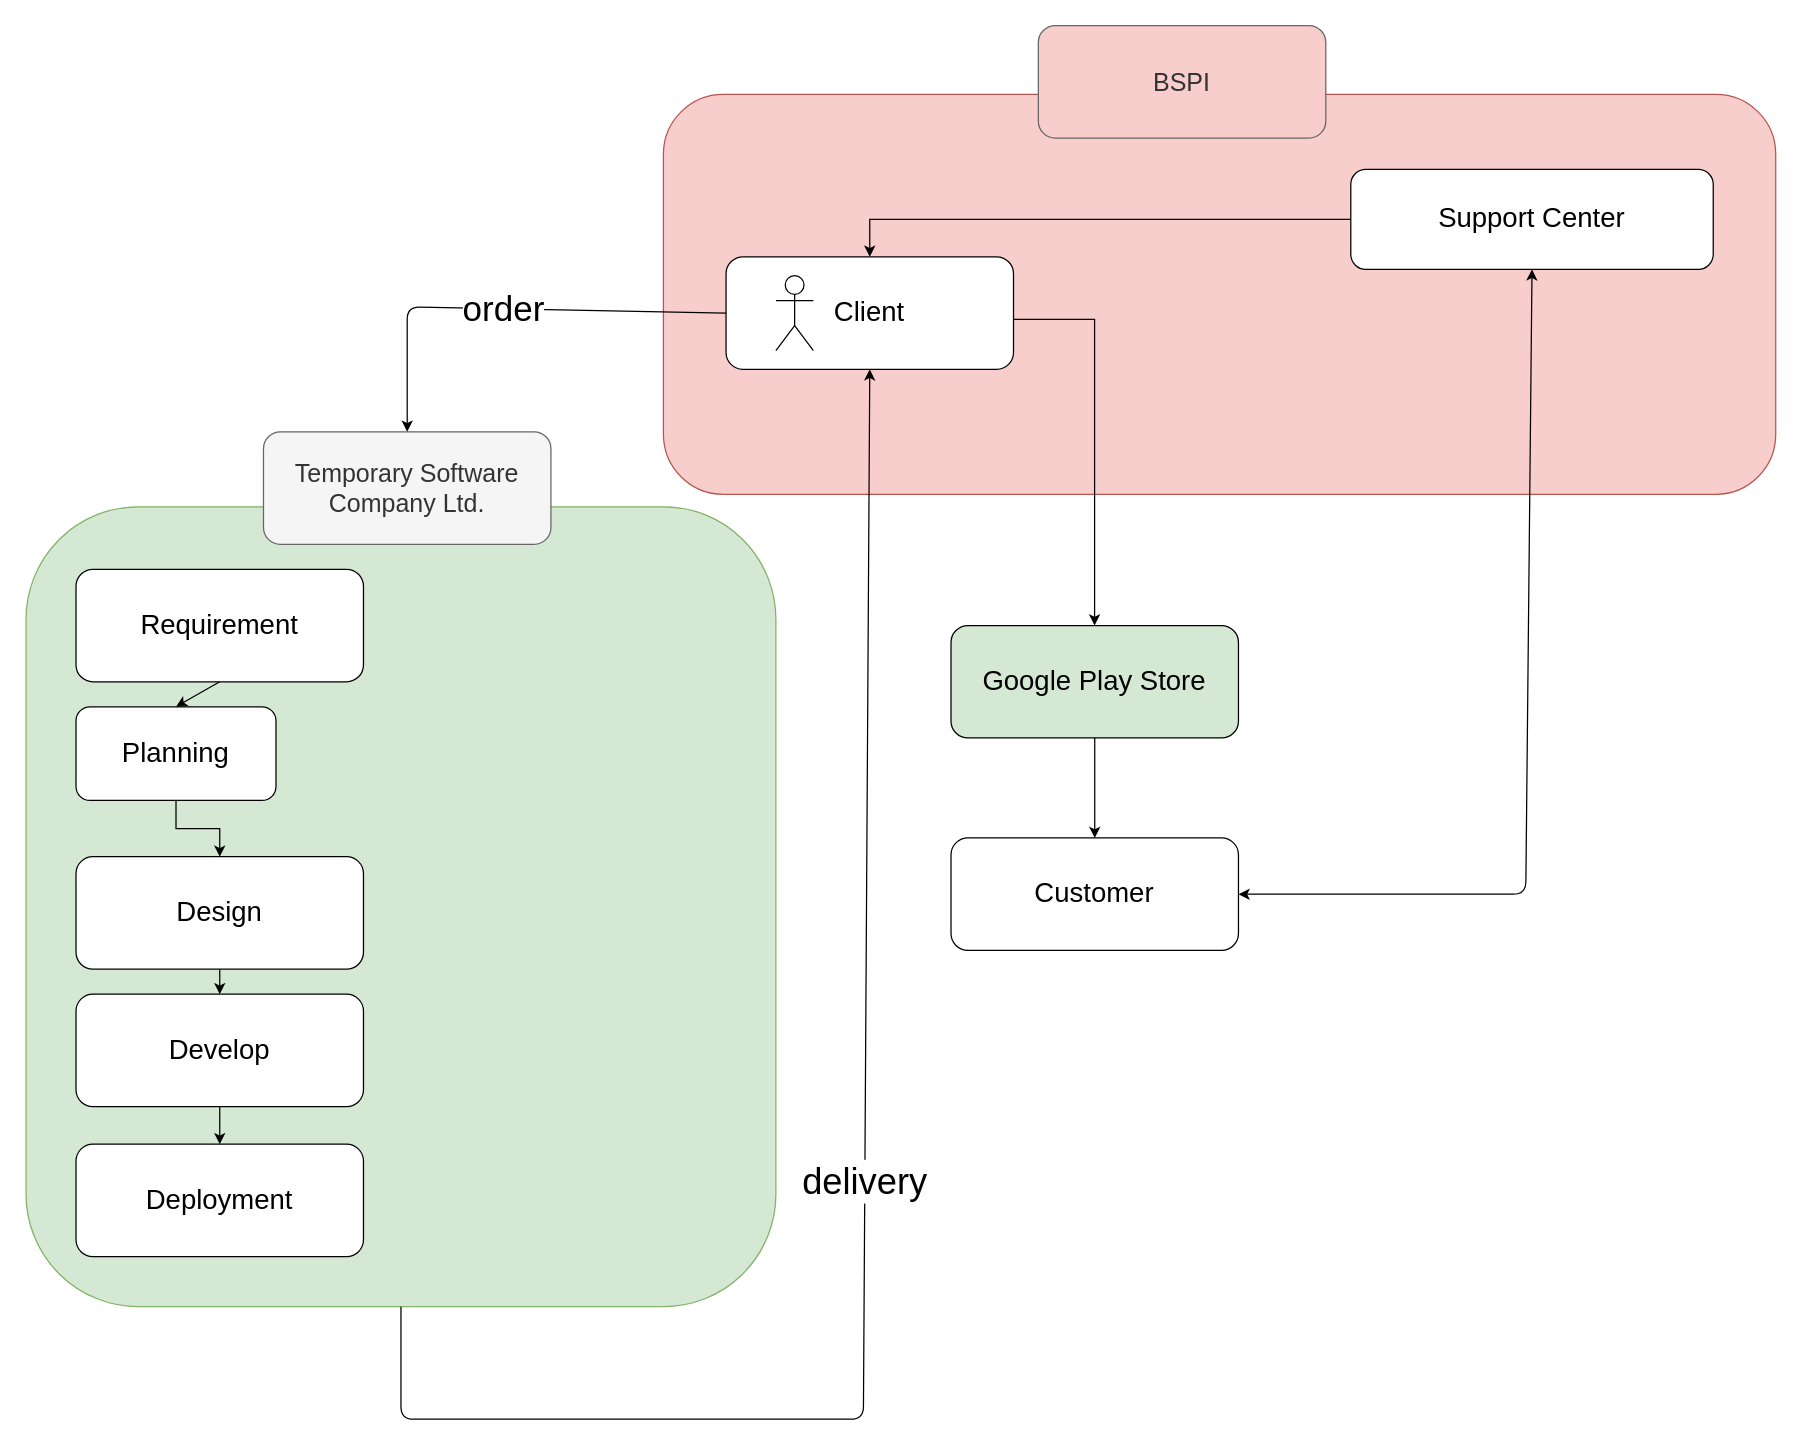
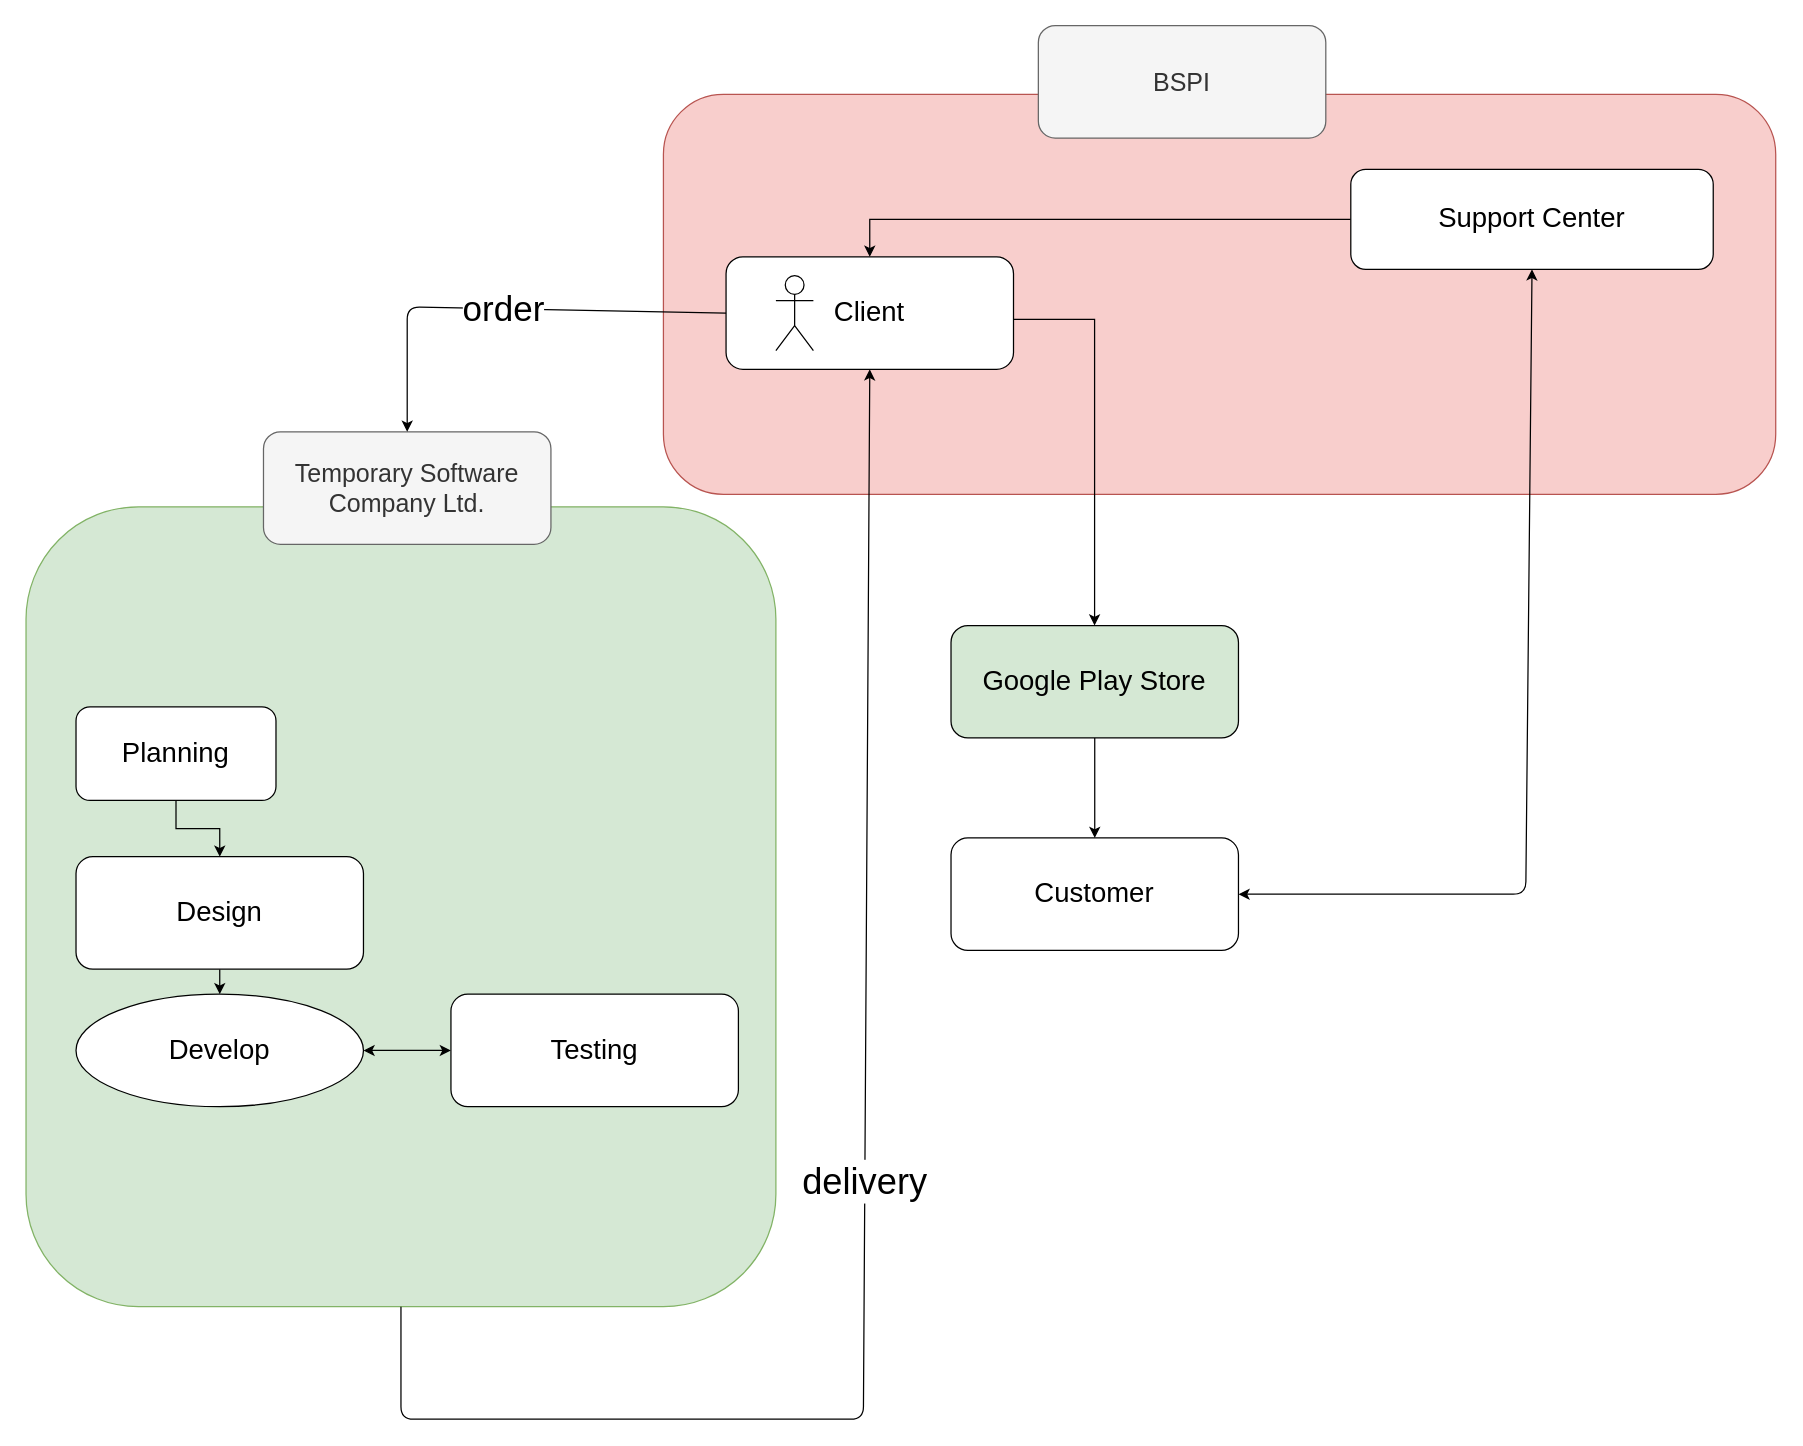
(1182, 82) -> (1182, 82)
(219, 626) -> none
(201, 692) -> none
(219, 1051) -> (219, 1051)
none -> (406, 1051)
none -> (594, 1051)
(219, 1121) -> none
(219, 1201) -> none
